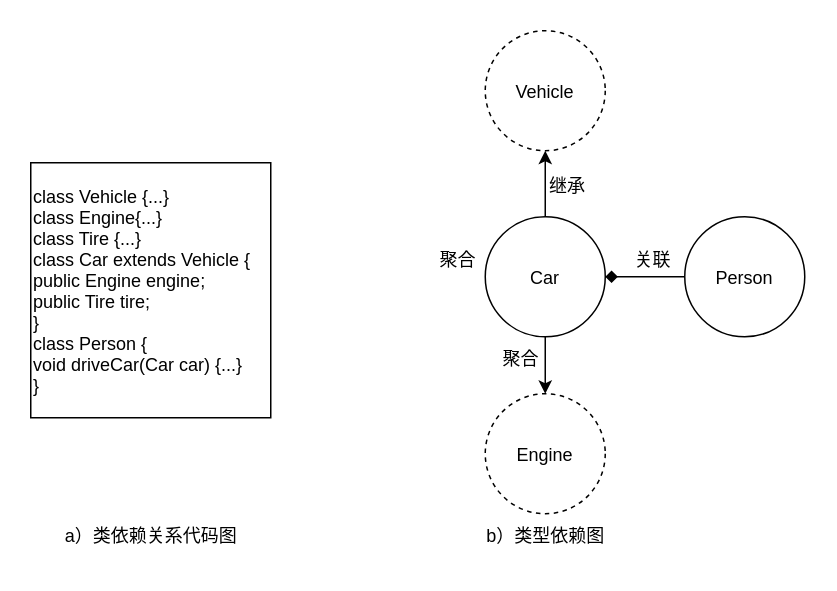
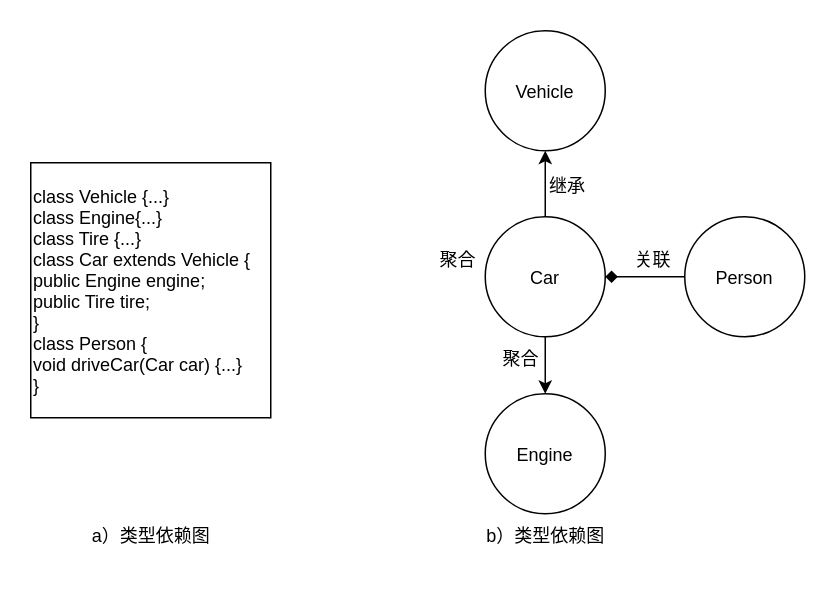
(545, 91) -> (545, 91)
(545, 454) -> (545, 454)
(152, 536) -> (152, 536)
